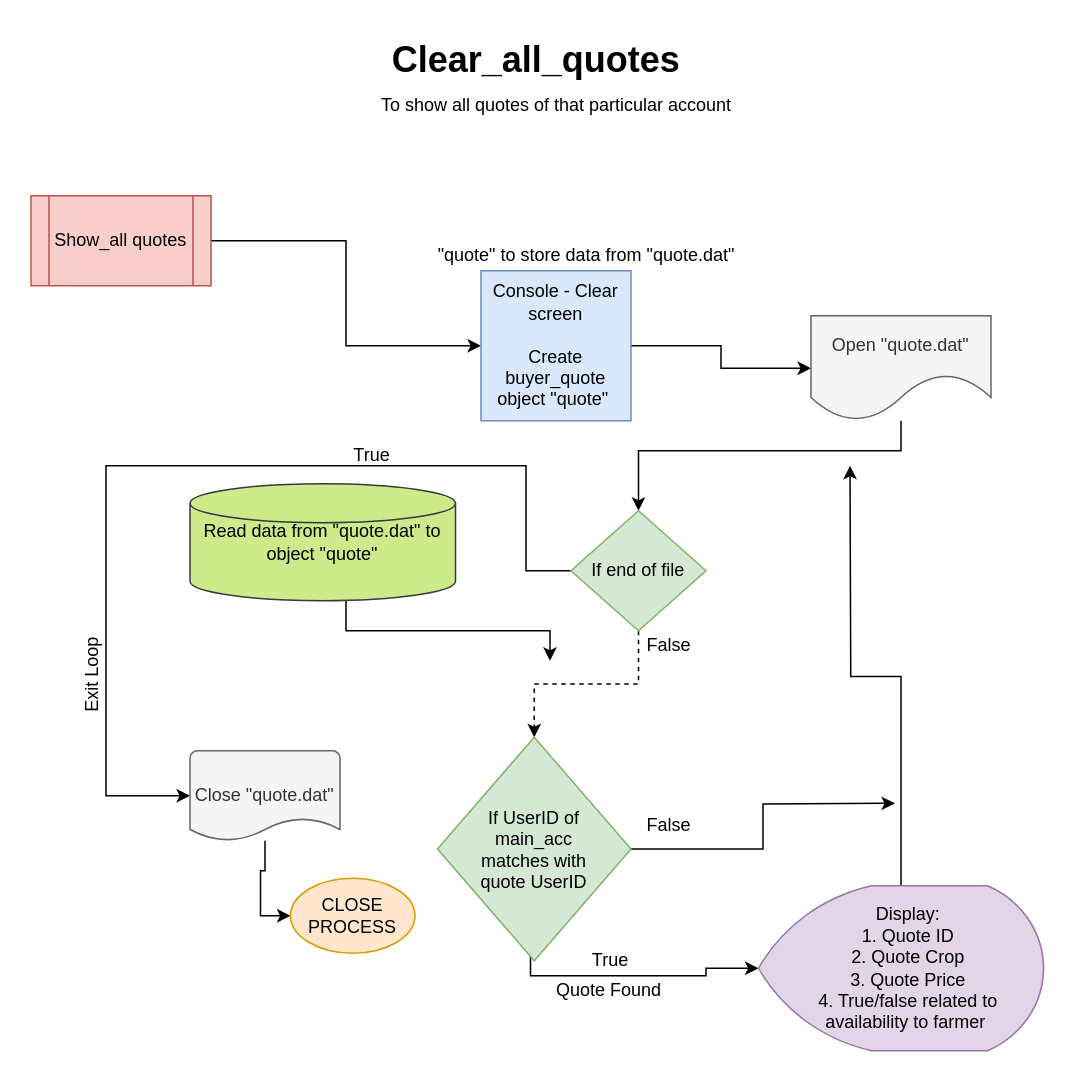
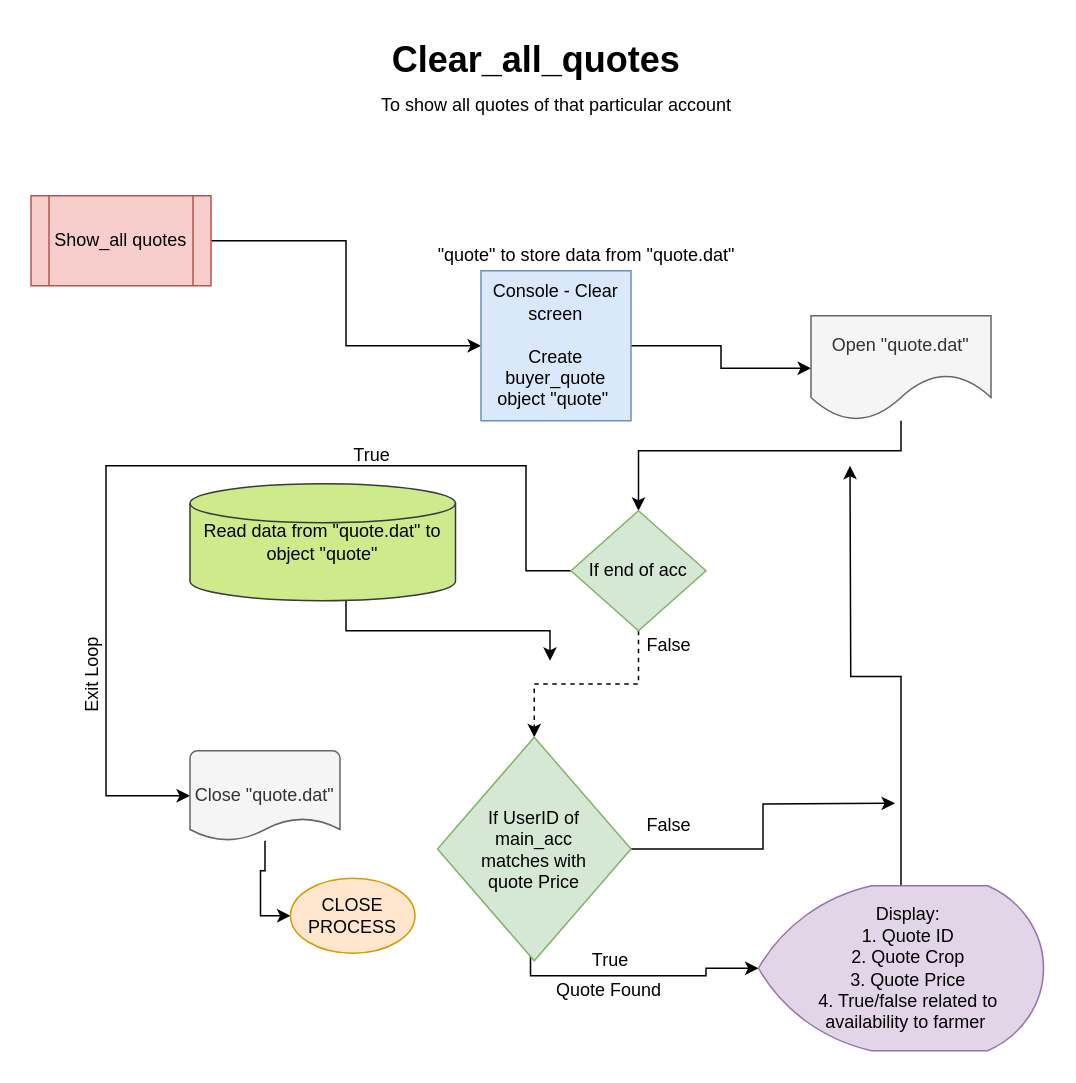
(638, 571) -> (638, 571)
(534, 850) -> (534, 850)
